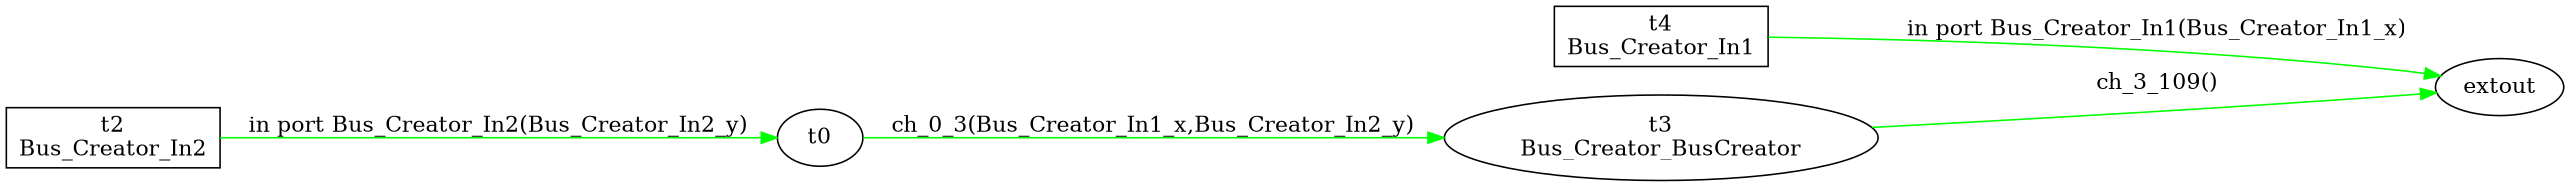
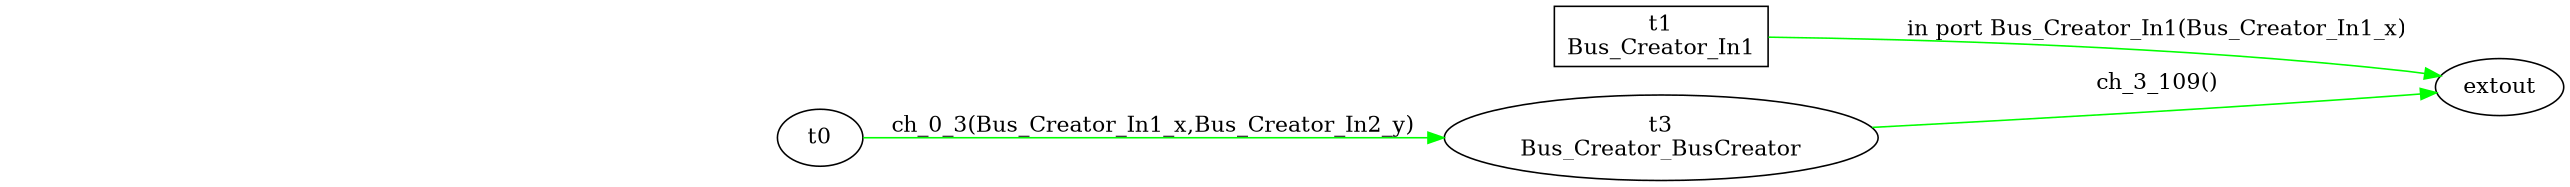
(1661, 36) -> (1661, 36)
(113, 138) -> none
